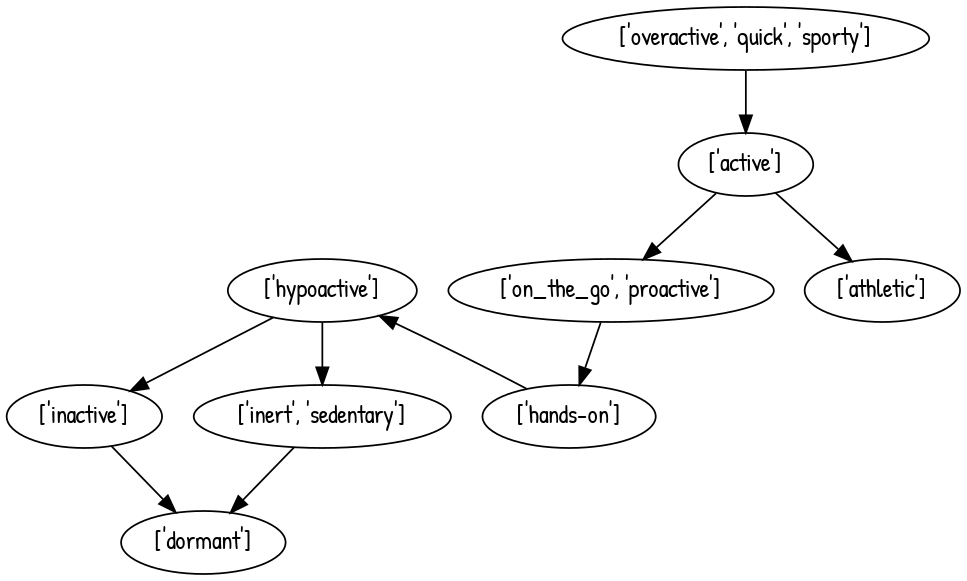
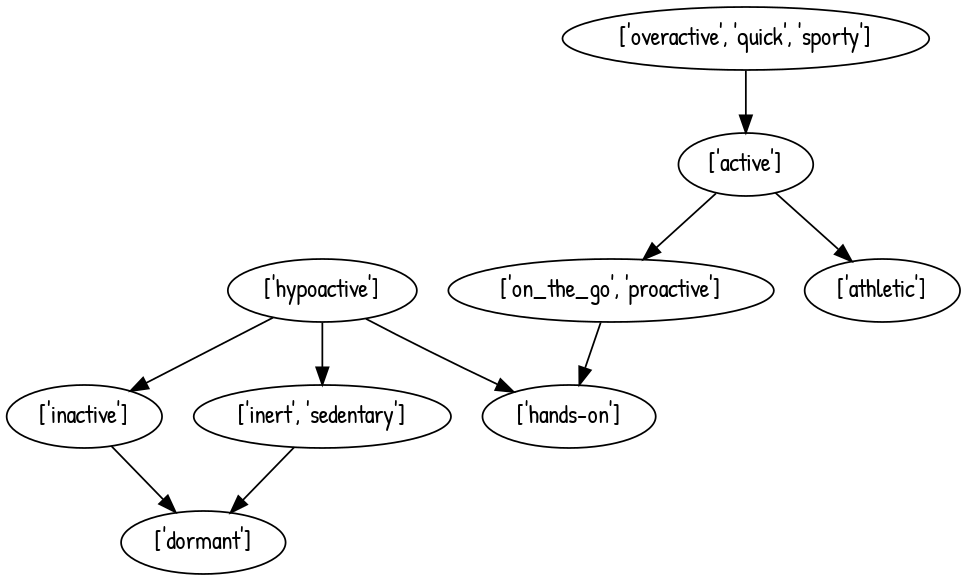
(461, 355) -> (431, 352)
